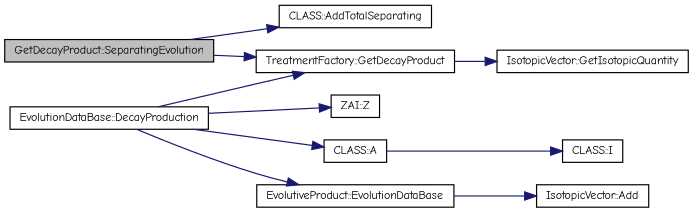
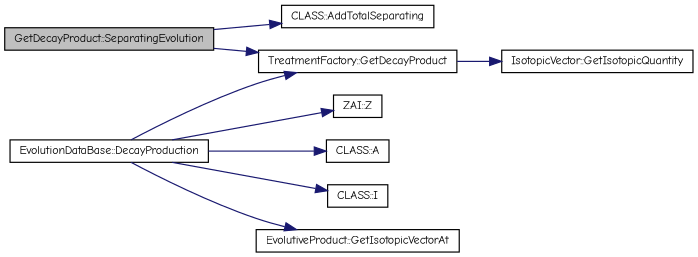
(469, 151) -> (244, 175)
(355, 196) -> (358, 241)
(593, 196) -> none
